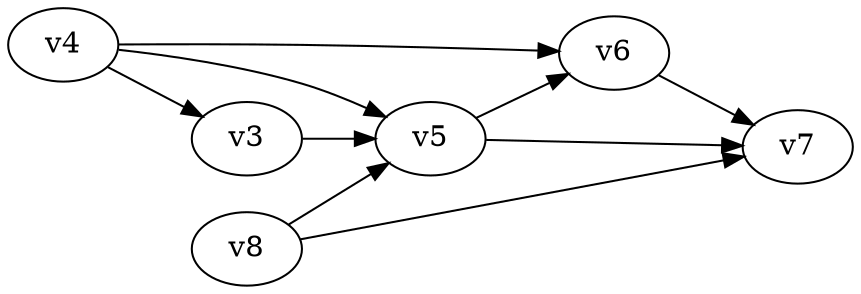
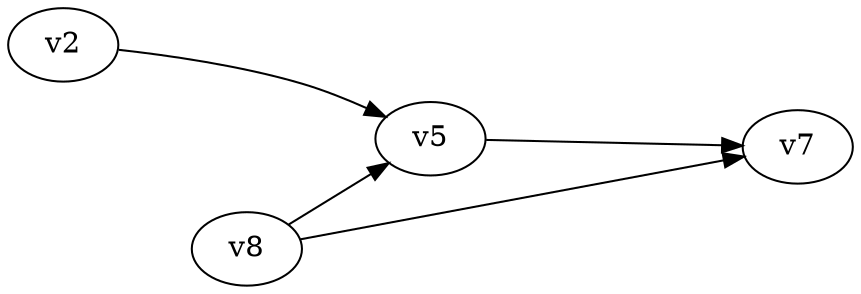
(63, 45) -> (63, 45)
(614, 53) -> none
(247, 139) -> none
